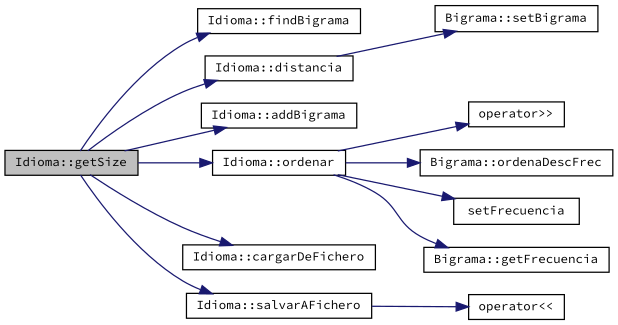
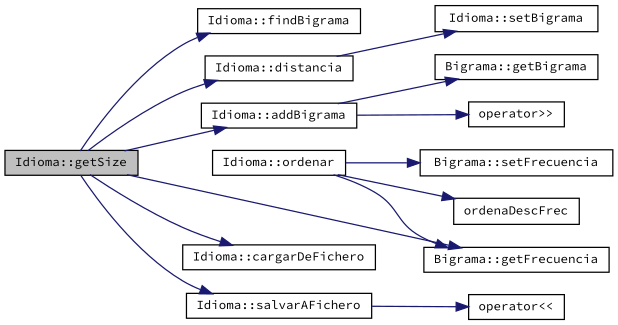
(516, 19) -> (516, 19)
none -> (516, 67)
(397, 139) -> (407, 115)
(169, 163) -> (288, 210)
(516, 163) -> (516, 163)
(516, 211) -> (516, 211)
